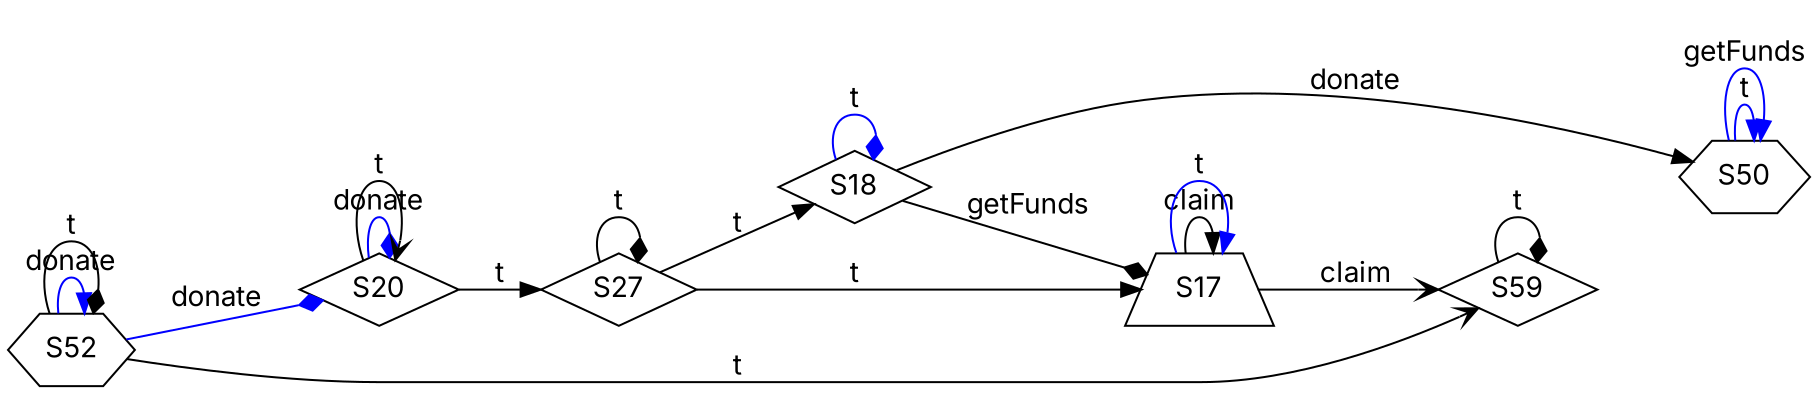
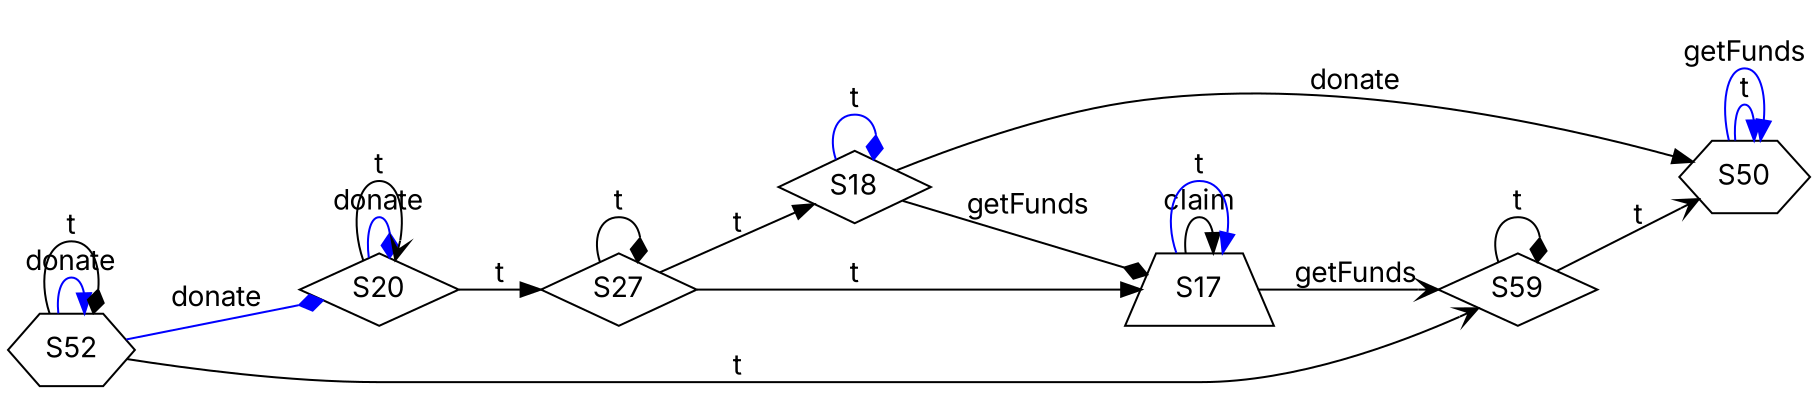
none -> (1619, 240)
(1356, 275) -> (1356, 275)
